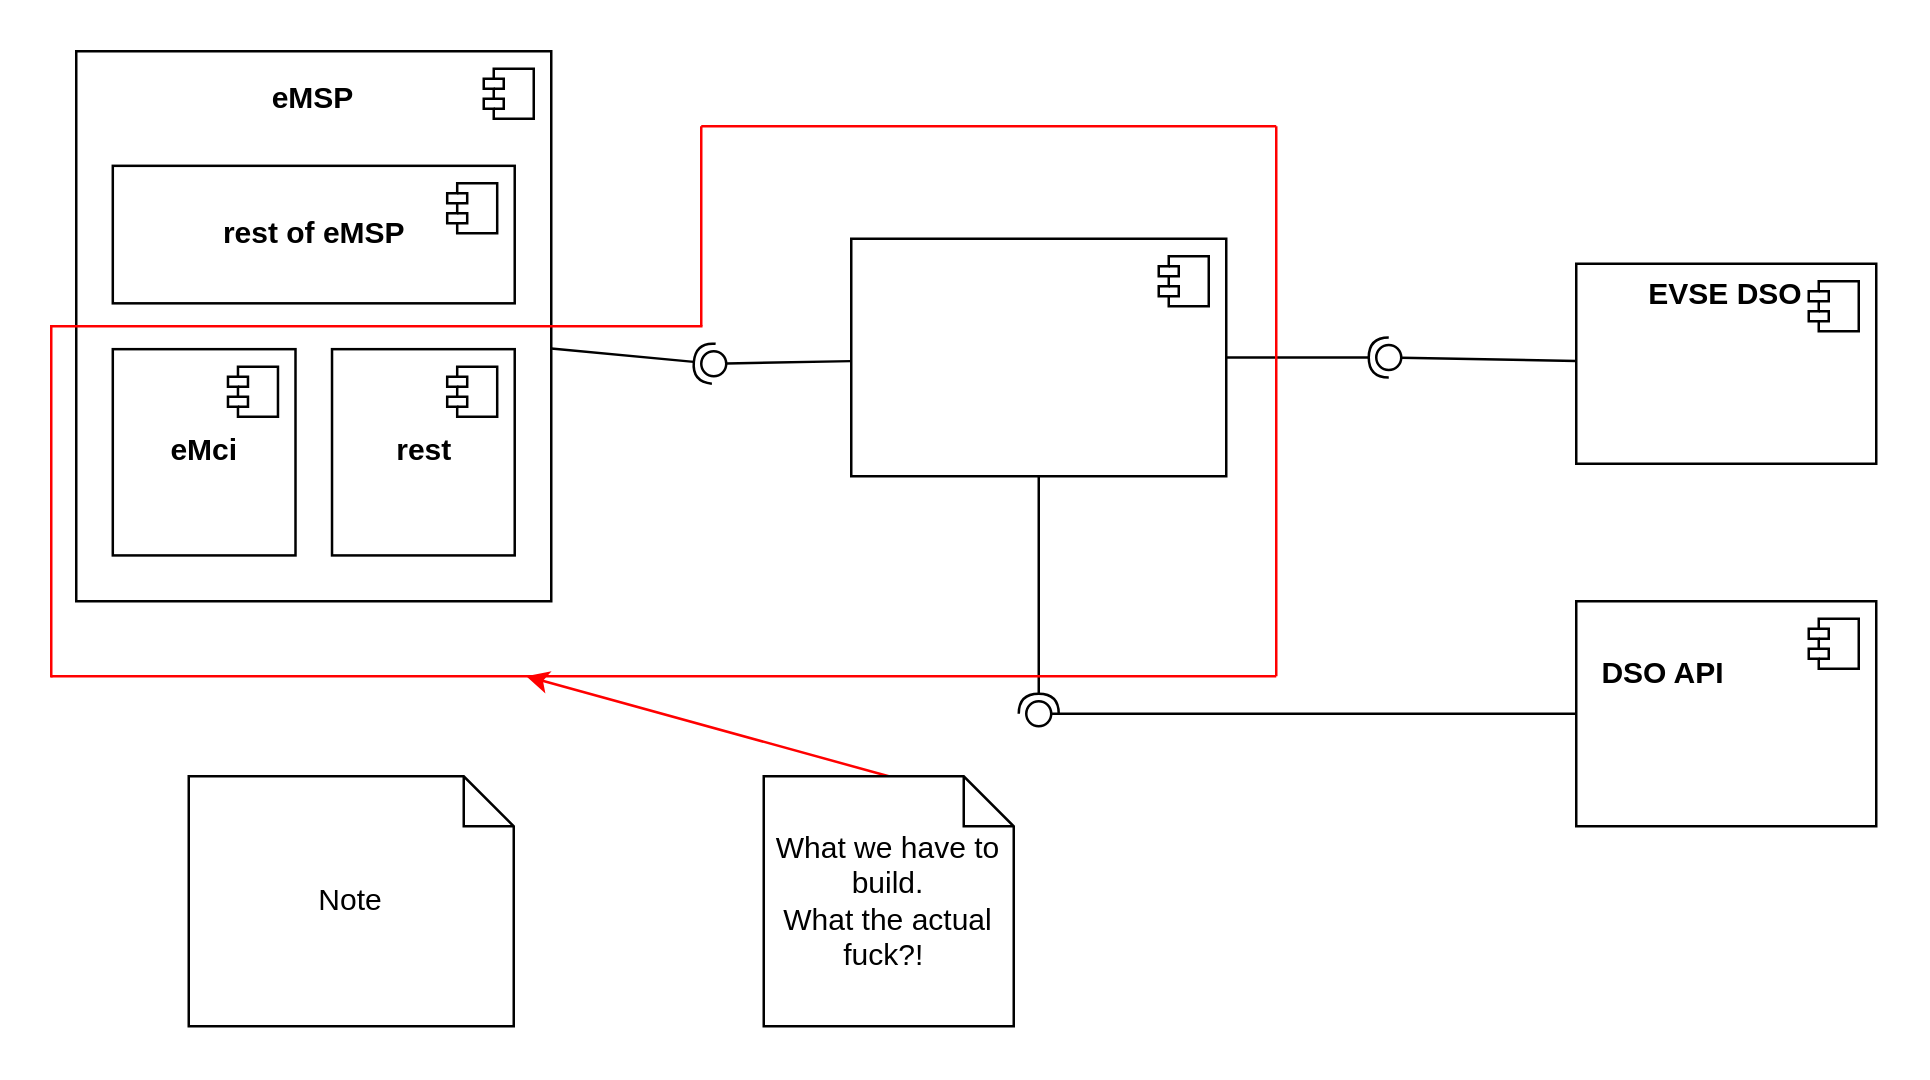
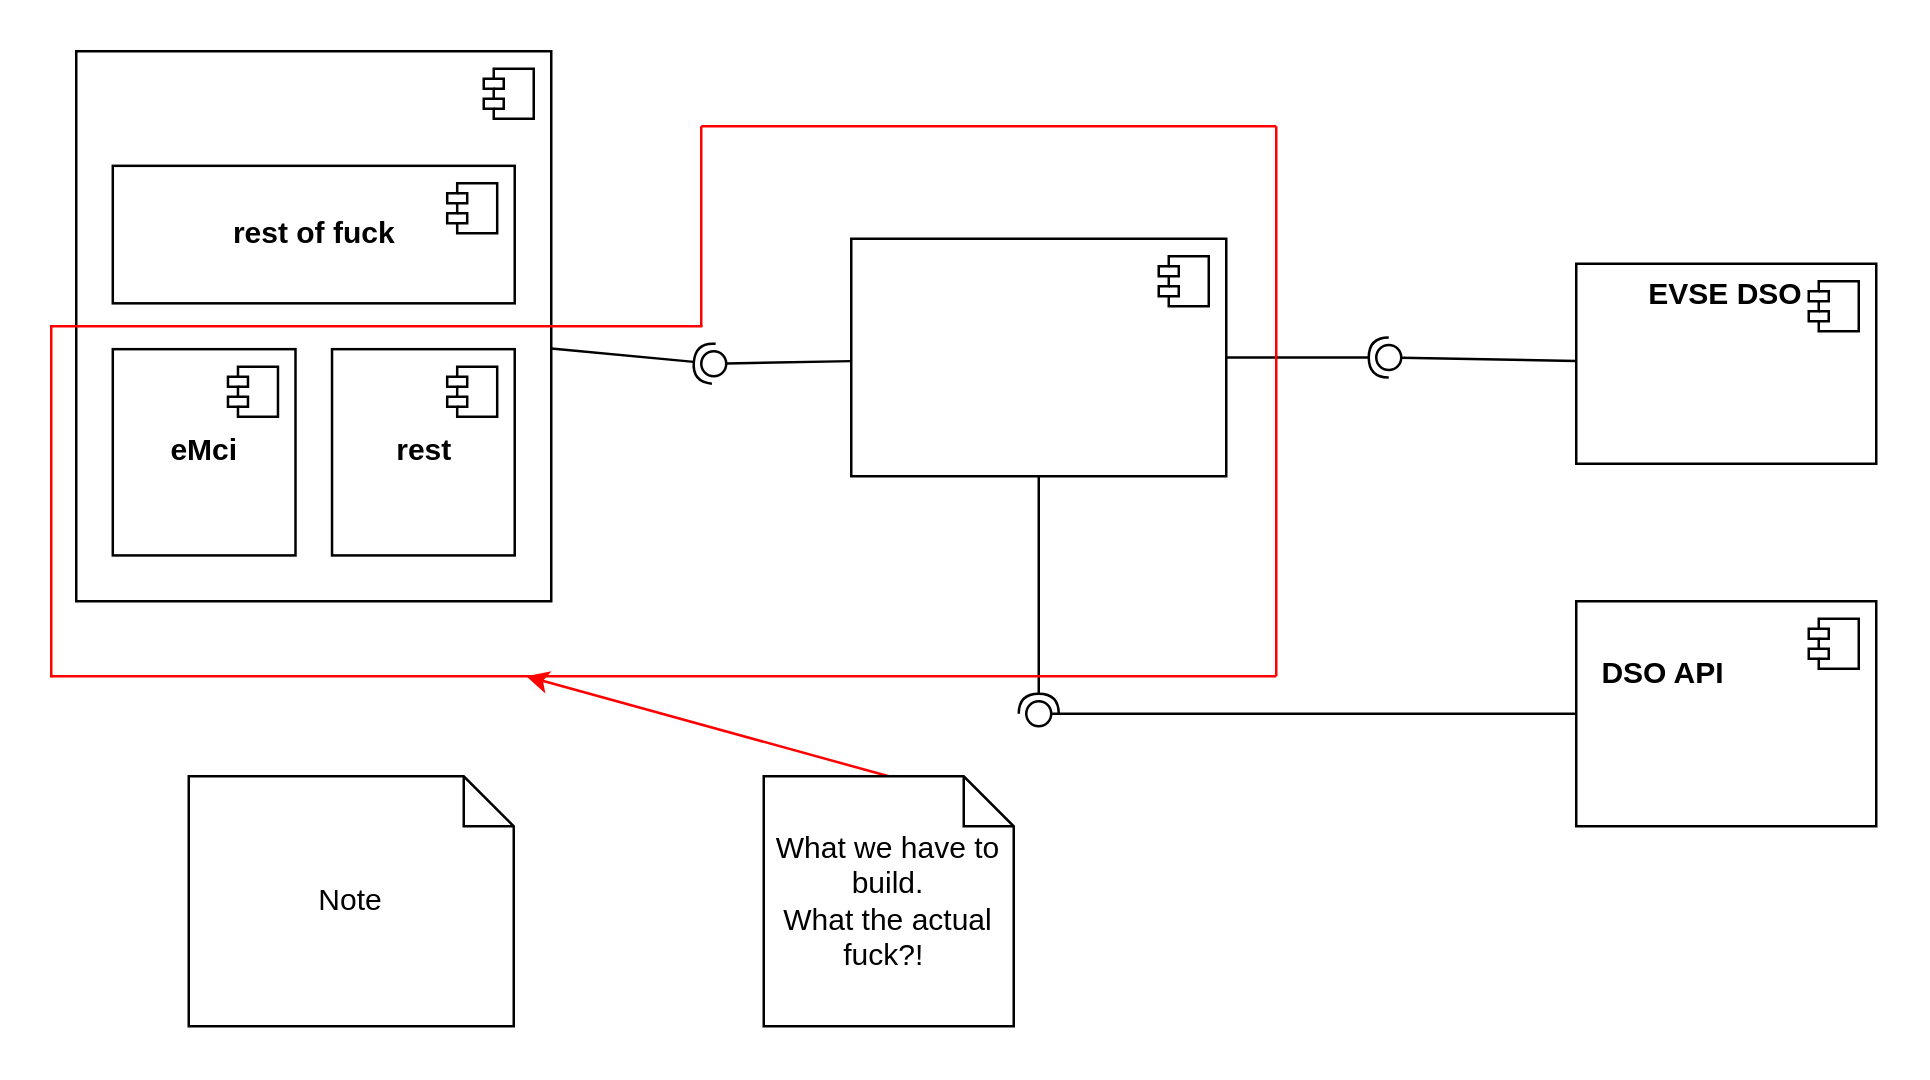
(314, 97) -> none
(315, 234) -> (315, 234)
